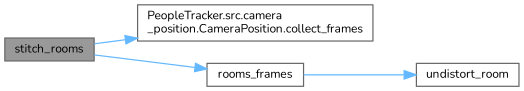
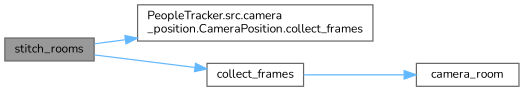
(255, 75) -> (255, 75)
(468, 75) -> (468, 75)
